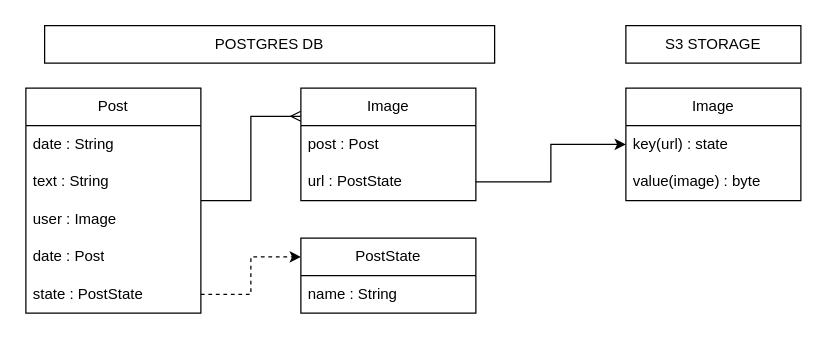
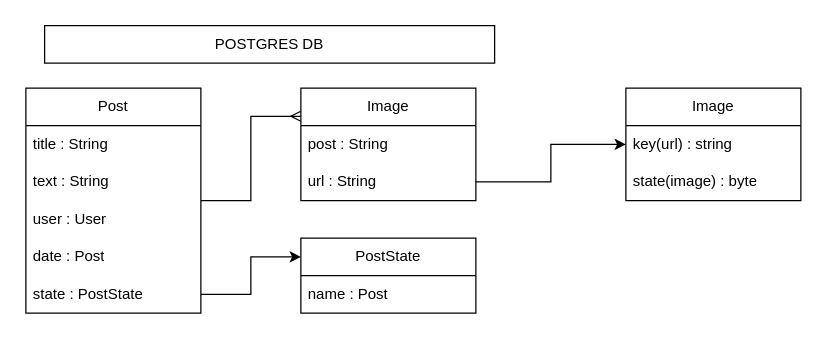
(713, 44) -> none
(80, 144) -> (80, 144)
(348, 144) -> (355, 144)
(693, 144) -> (695, 144)
(363, 182) -> (349, 182)
(703, 182) -> (705, 182)
(78, 219) -> (73, 219)
(251, 279) -> (251, 279)
(355, 294) -> (348, 294)
